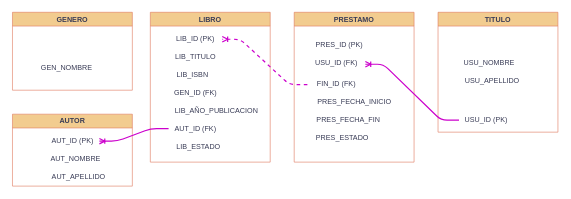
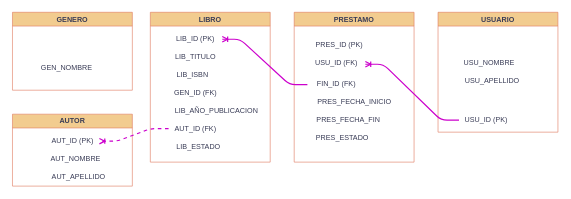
(498, 20) -> (498, 20)
(264, 61) -> (264, 61)
(134, 135) -> (134, 135)
